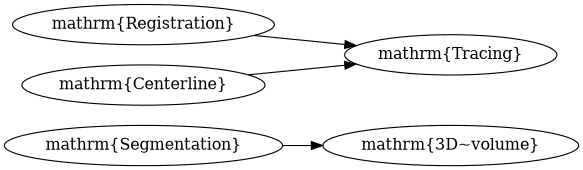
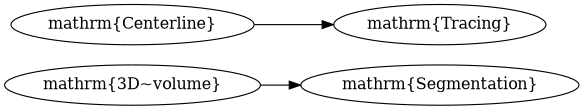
(143, 25) -> none
(297, 146) -> (275, 85)
